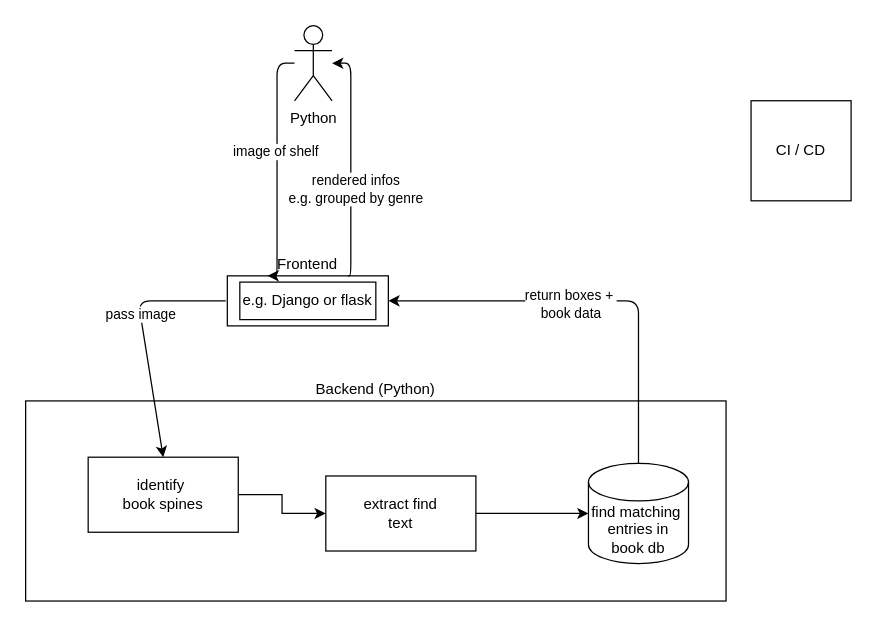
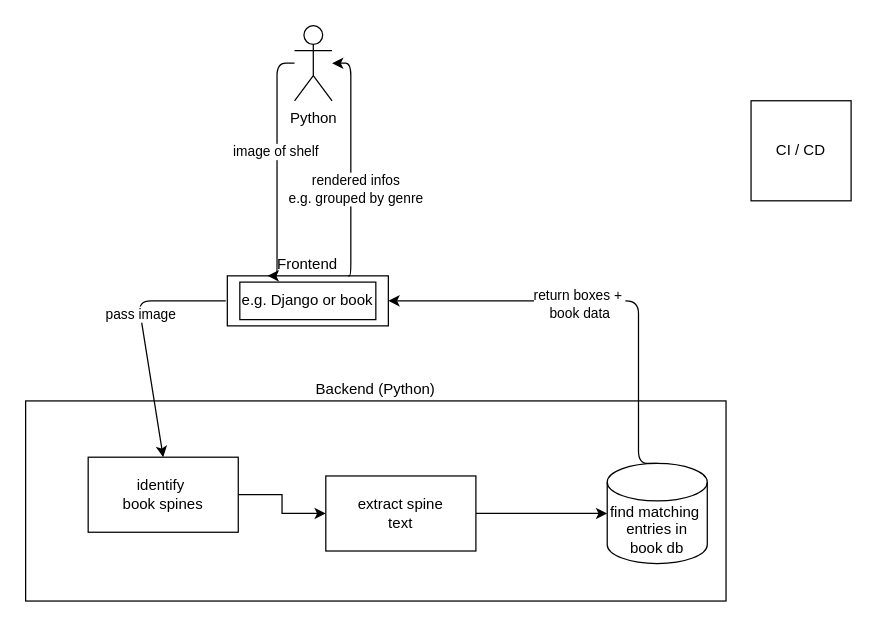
(308, 301) -> (308, 301)
(401, 513) -> (401, 513)
(638, 513) -> (657, 513)
